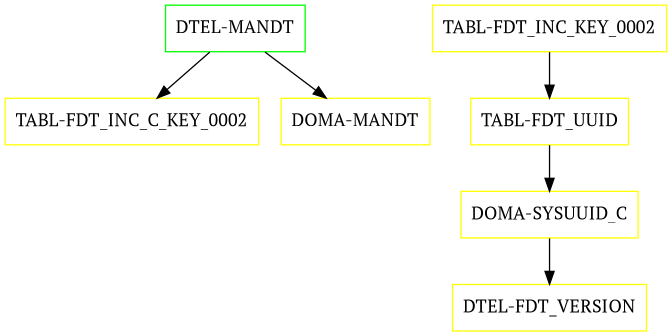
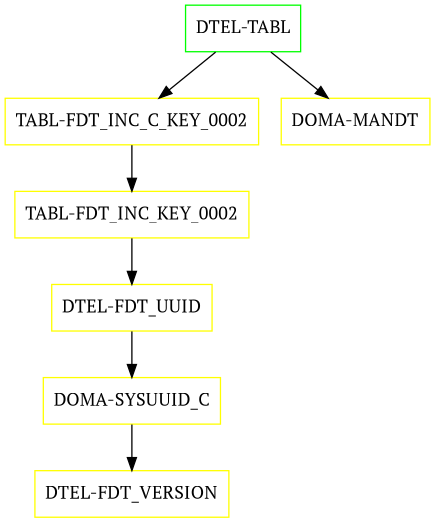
(235, 28) -> (243, 28)
(550, 122) -> (132, 308)
none -> (132, 162)
